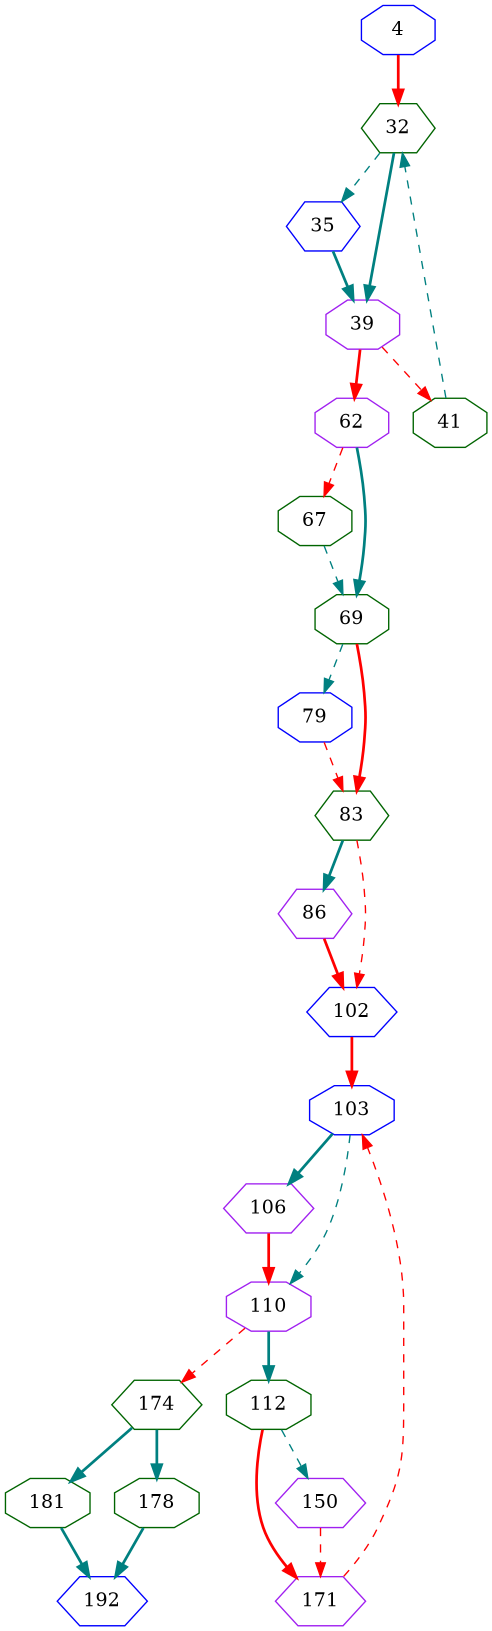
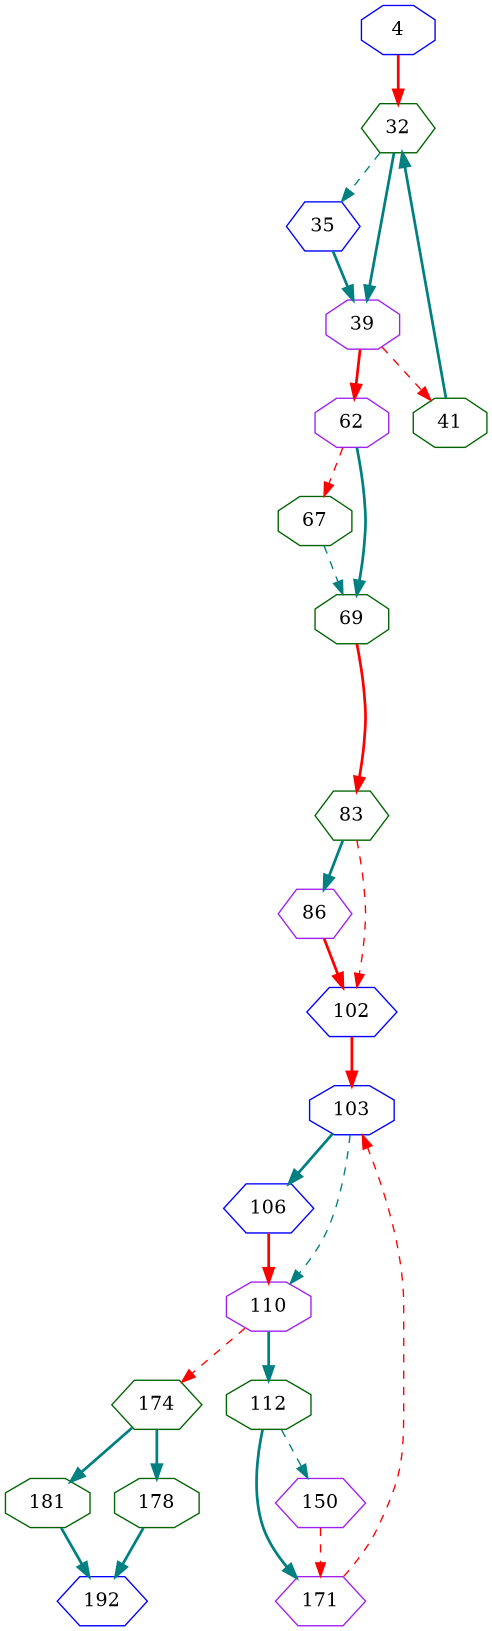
(425, 282) -> (425, 282)
(315, 717) -> none
(269, 1208) -> (269, 1208)
(258, 1502) -> (258, 1502)
